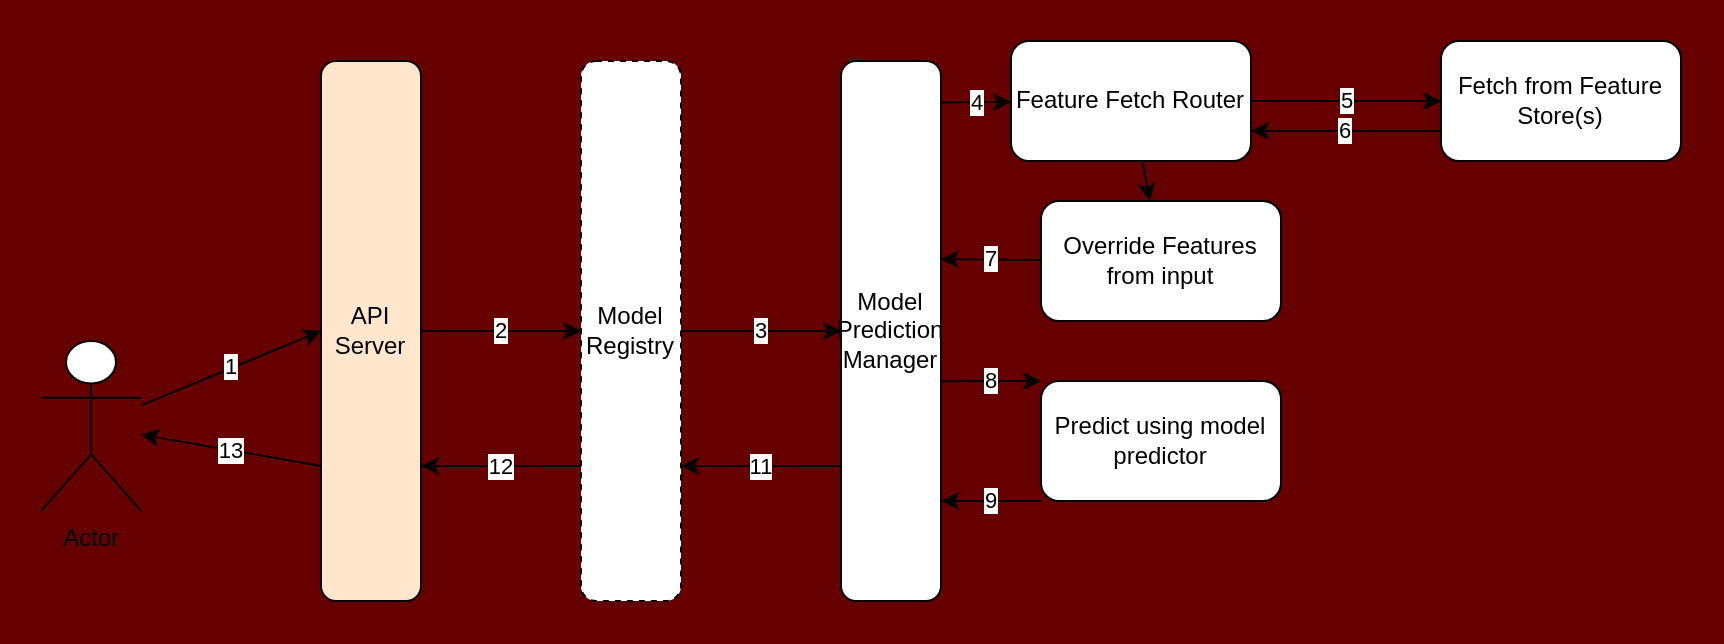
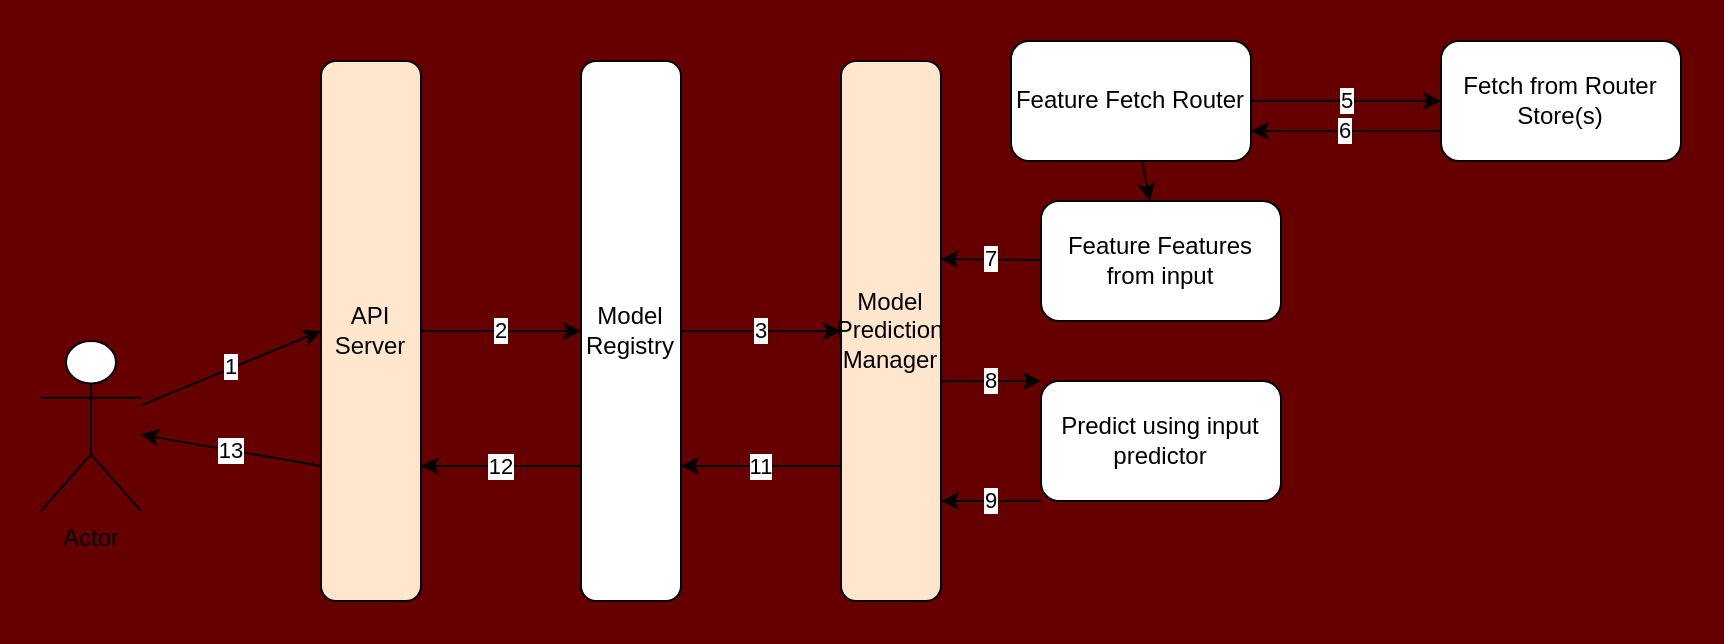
(1561, 101) -> (1561, 101)
(976, 102) -> none
(1161, 261) -> (1161, 261)
(631, 331) -> (631, 331)
(891, 331) -> (891, 331)
(1161, 441) -> (1161, 441)
